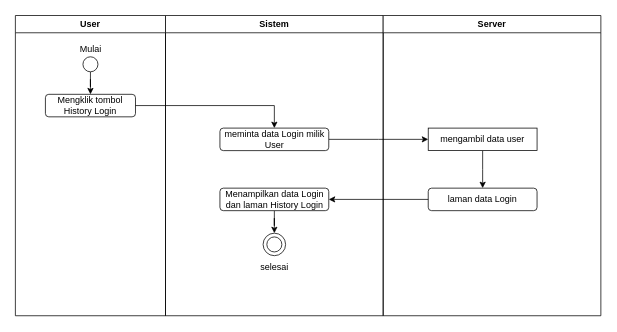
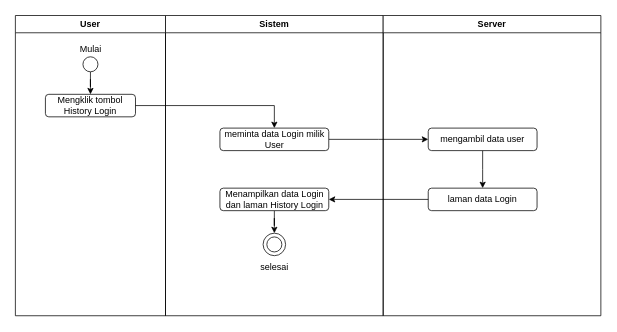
(482, 139) -> (482, 139)
